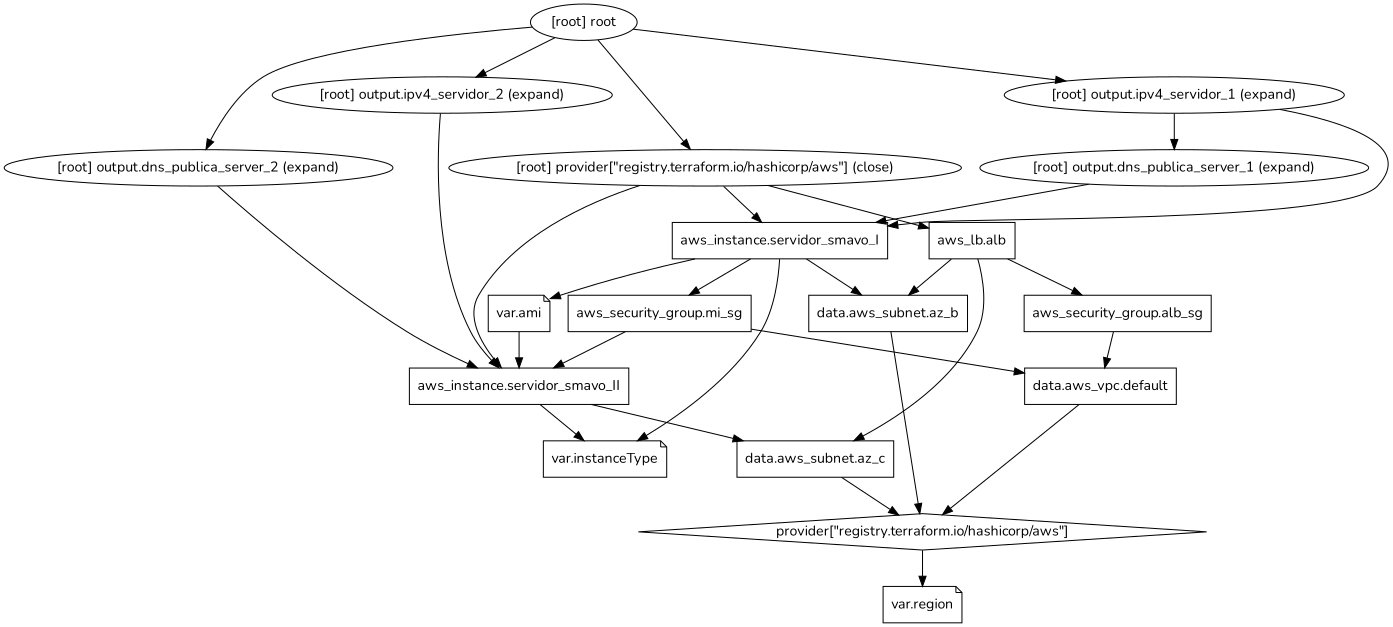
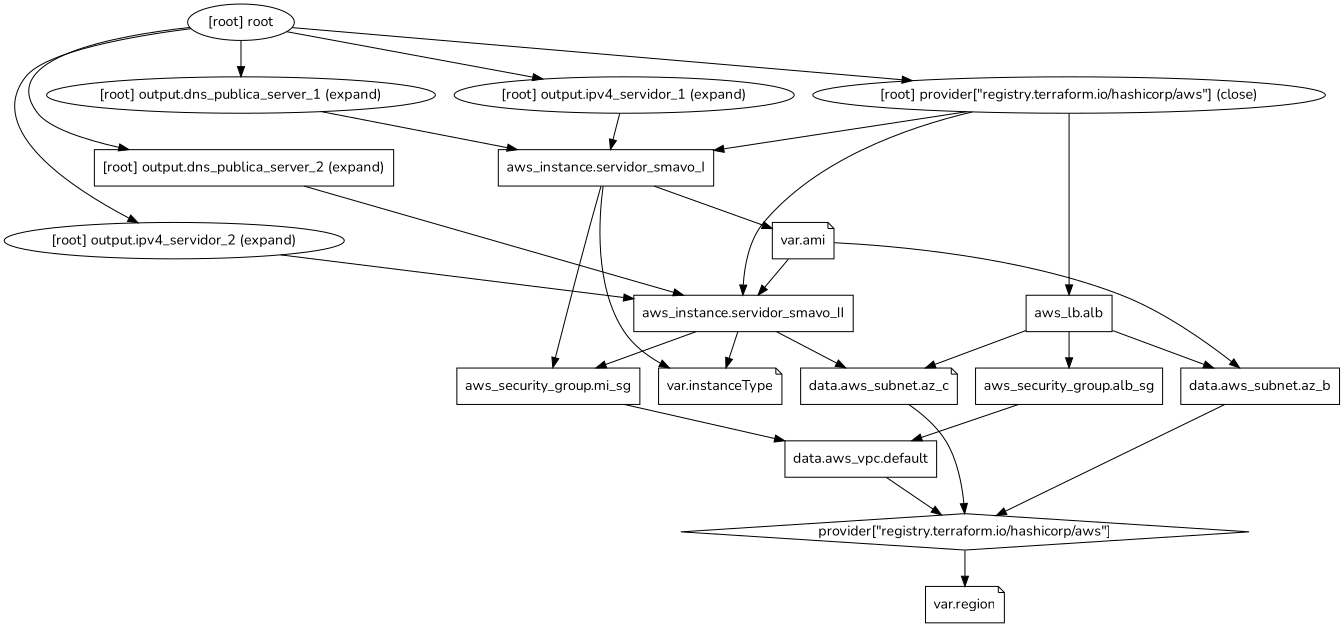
(1174, 126) -> (241, 54)
(199, 168) -> (244, 168)
(830, 274) -> (1043, 271)
(594, 347) -> (651, 348)
(815, 459) -> (879, 386)
